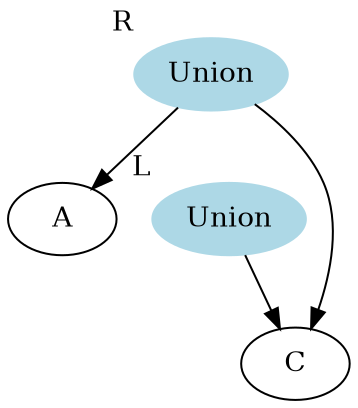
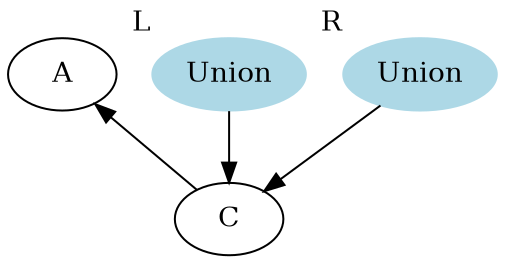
(143, 141) -> (154, 153)
